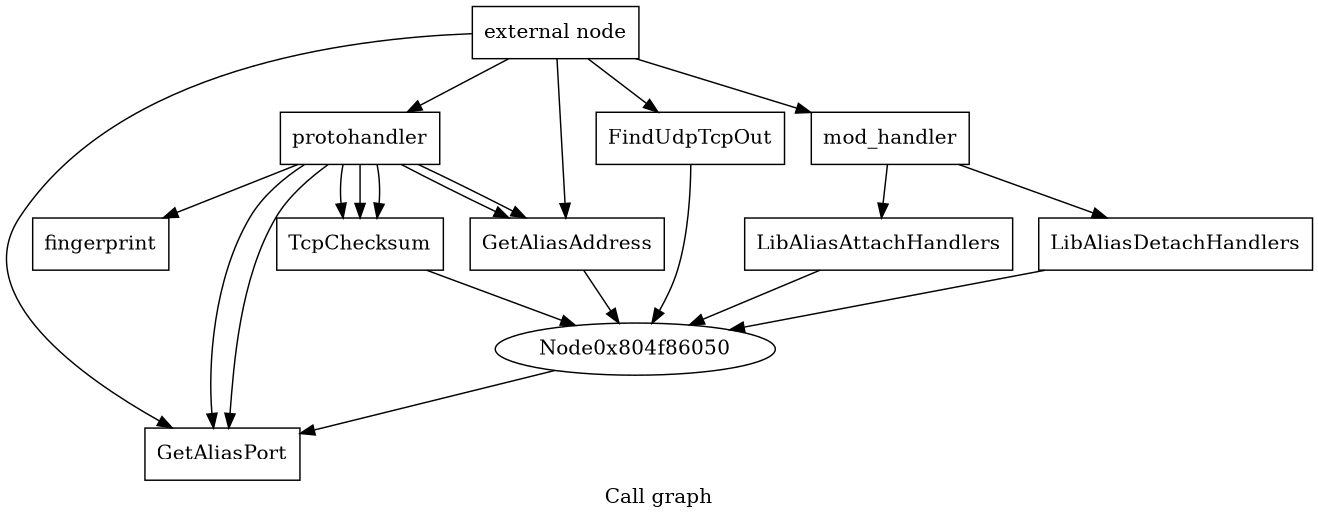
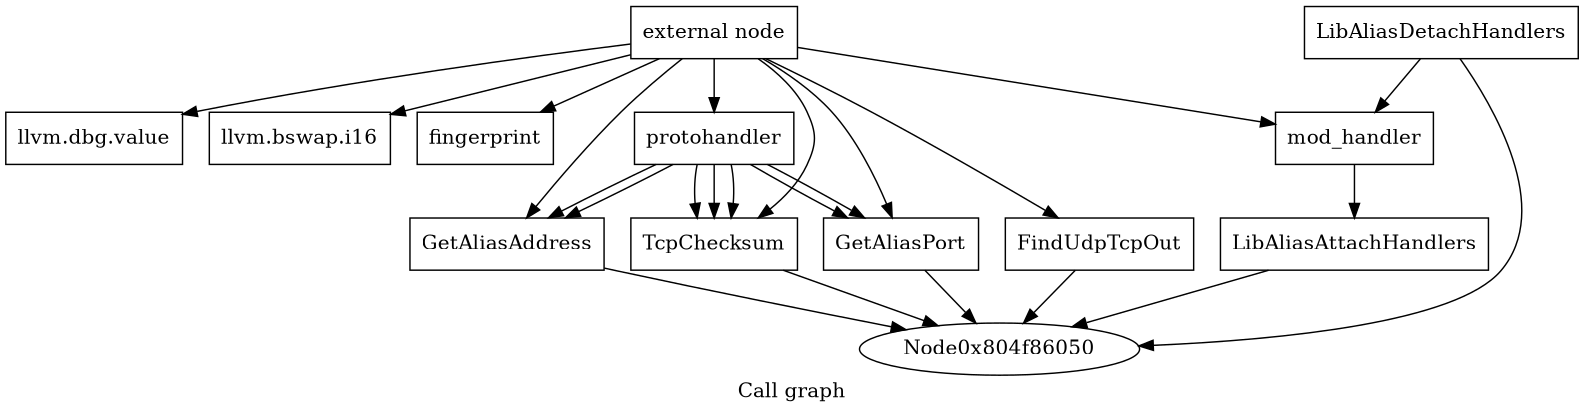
none -> (814, 131)
none -> (94, 138)
none -> (300, 138)
(238, 188) -> (607, 82)
(1026, 189) -> (1403, 80)
(435, 400) -> (945, 291)
